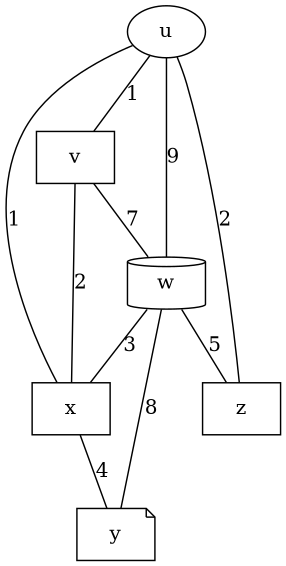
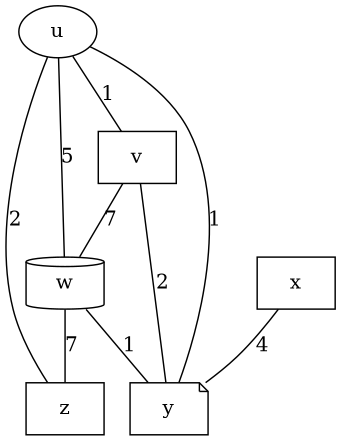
(174, 157) -> (68, 157)
(8, 189) -> (207, 191)
(73, 283) -> (153, 283)
(119, 346) -> none
(216, 346) -> (72, 346)
(152, 409) -> (130, 346)
